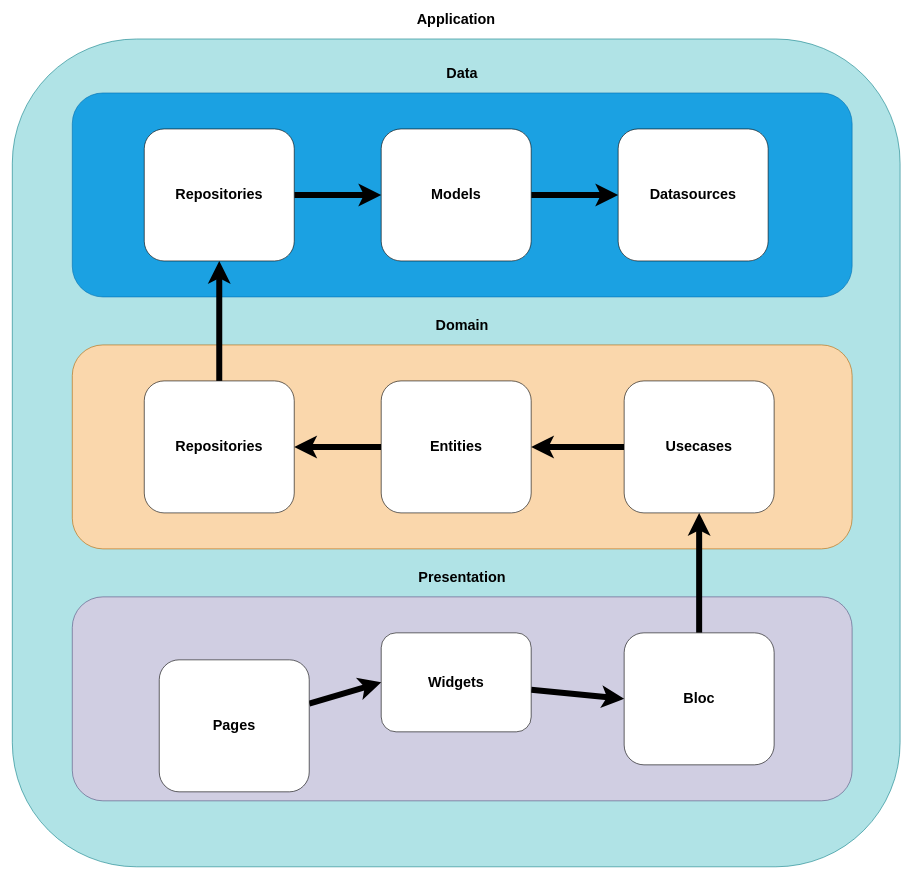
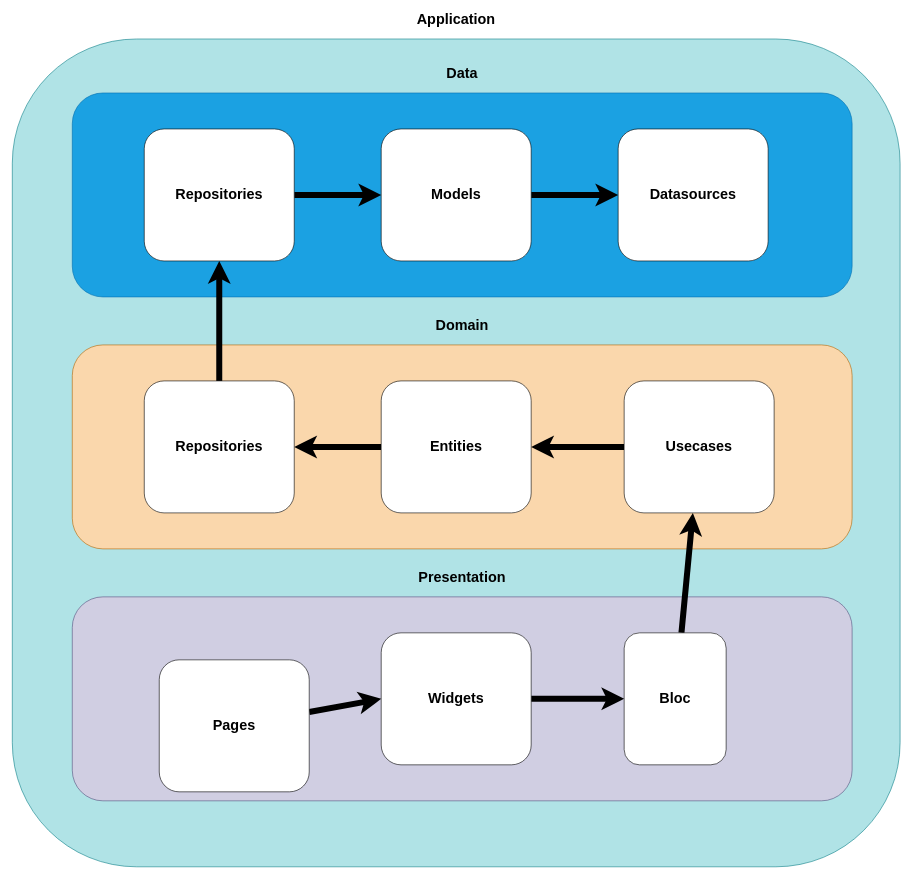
(456, 682) -> (456, 699)
(699, 699) -> (675, 699)
